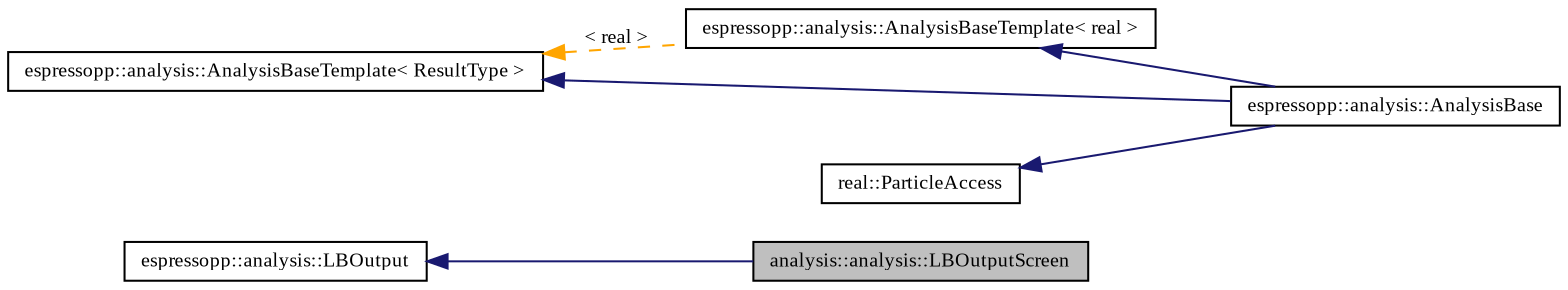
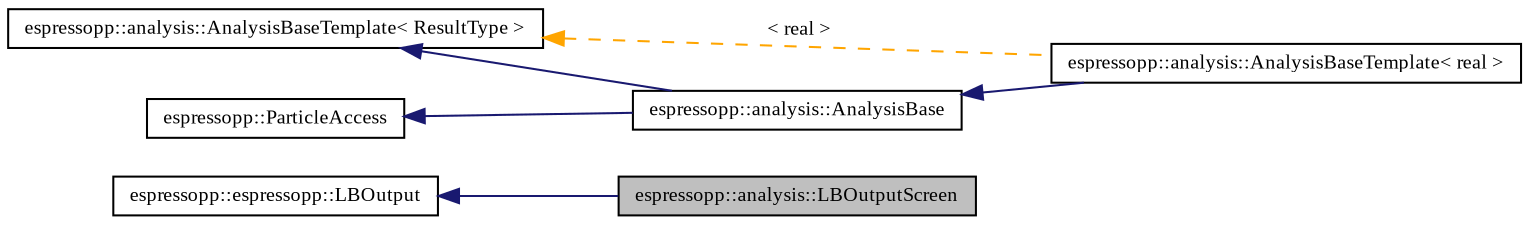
(1168, 69) -> (1033, 88)
(921, 184) -> (276, 118)
(276, 261) -> (276, 196)
(921, 261) -> (797, 196)
